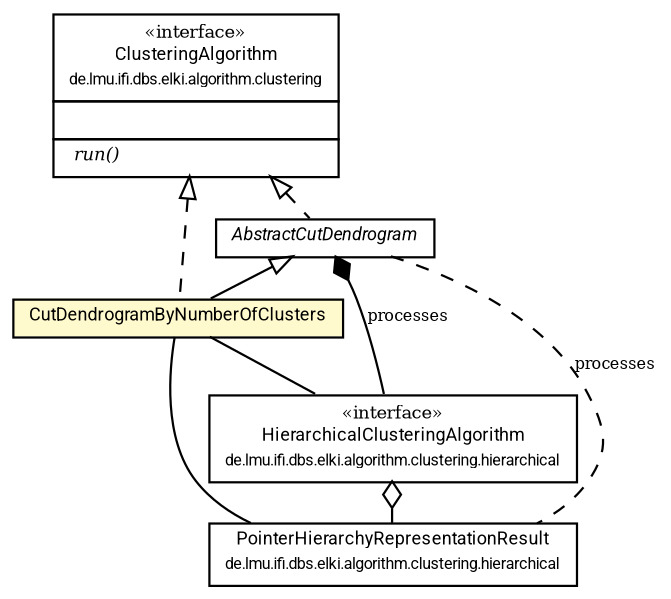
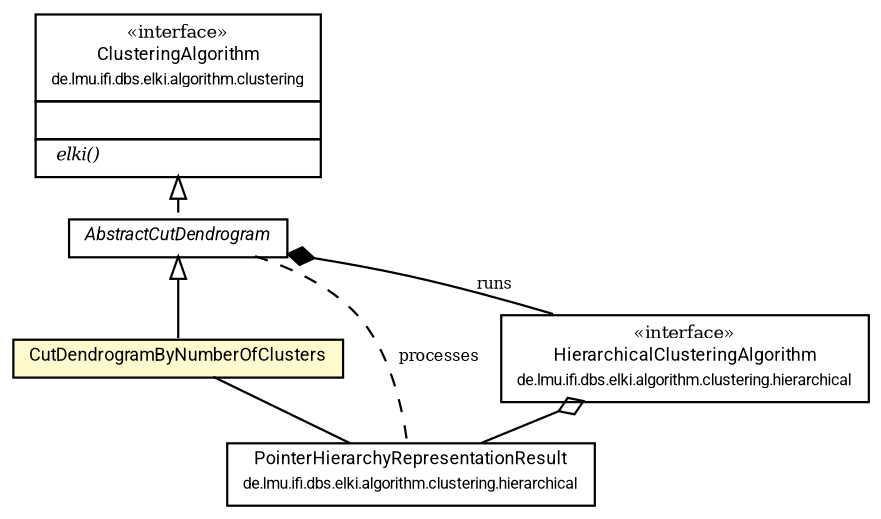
(95, 155) -> (76, 155)
(184, 248) -> none
(409, 317) -> (495, 285)
(262, 365) -> none
